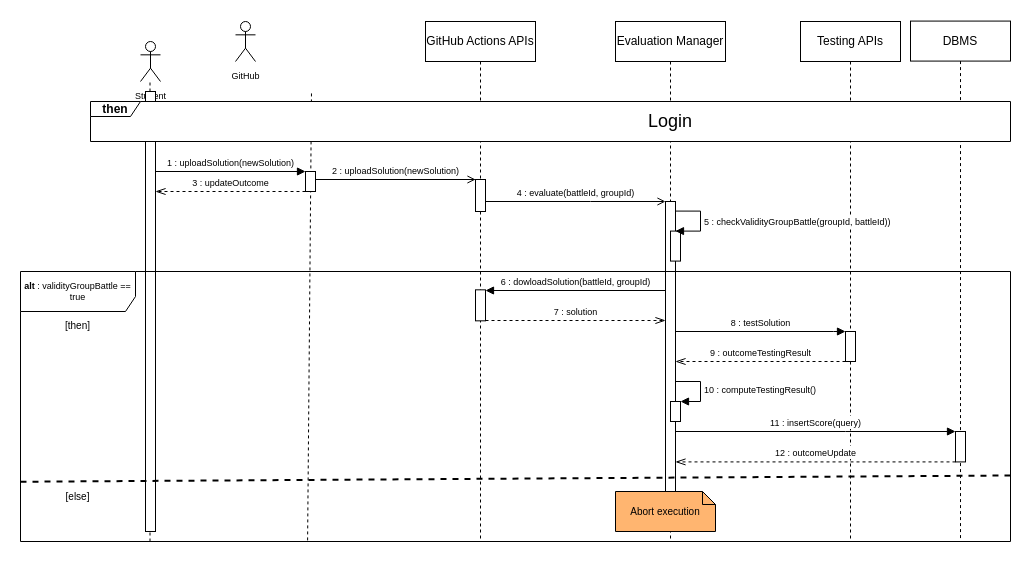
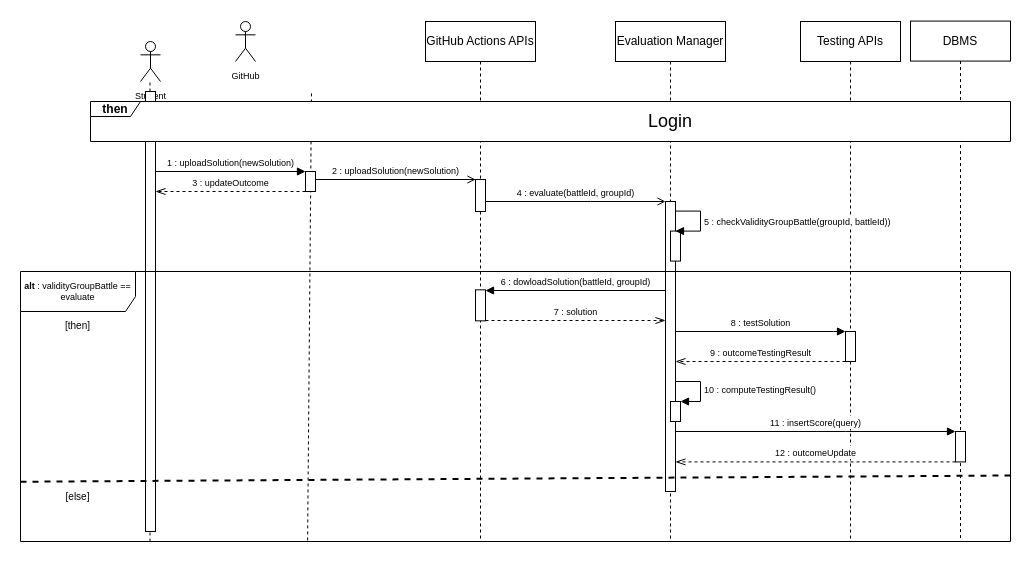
(78, 292) -> (78, 292)
(666, 512) -> none
